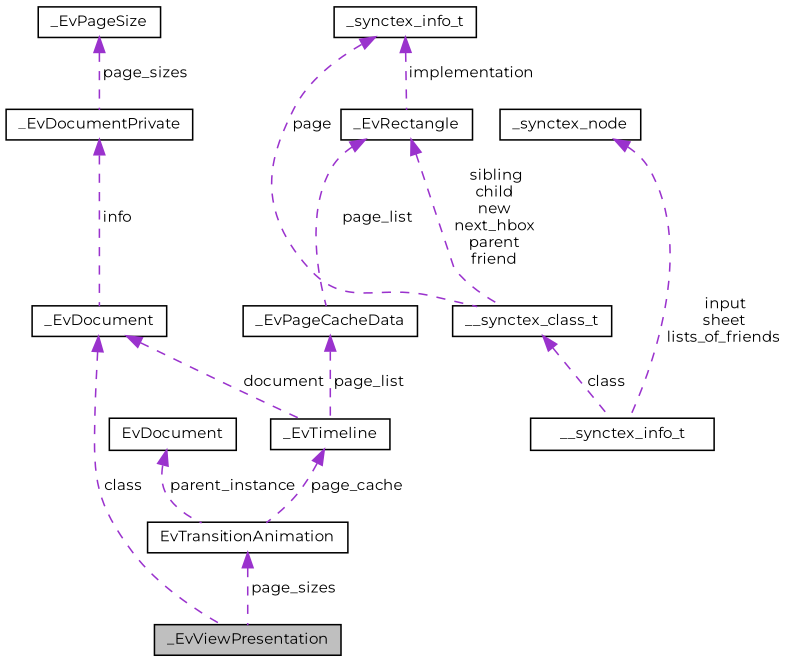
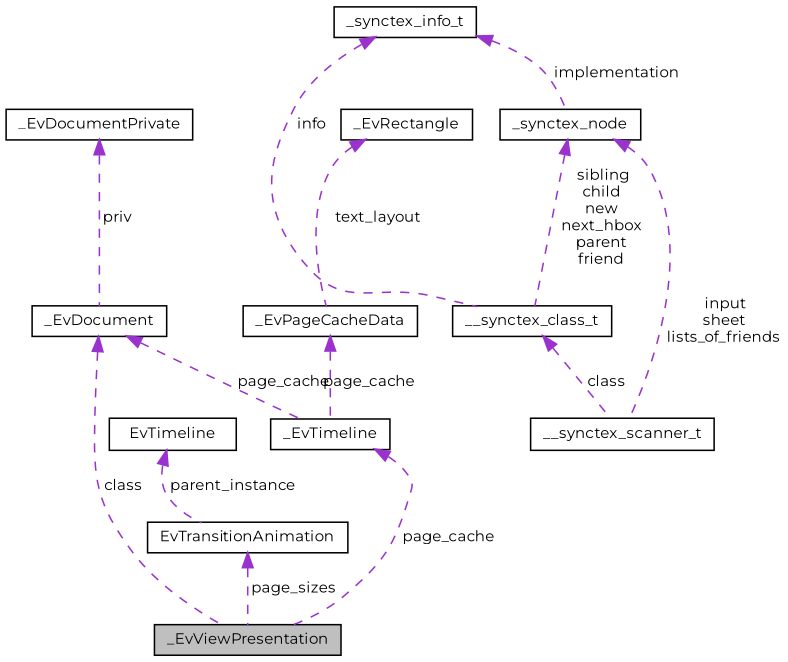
(99, 22) -> none
(406, 81) -> (538, 66)
(310, 125) -> (310, 125)
(116, 218) -> (116, 218)
(376, 218) -> (376, 218)
(445, 241) -> (550, 230)
(282, 382) -> (282, 382)
(368, 382) -> (368, 382)
(173, 434) -> (173, 434)
(622, 434) -> (622, 434)
(295, 496) -> (383, 556)
